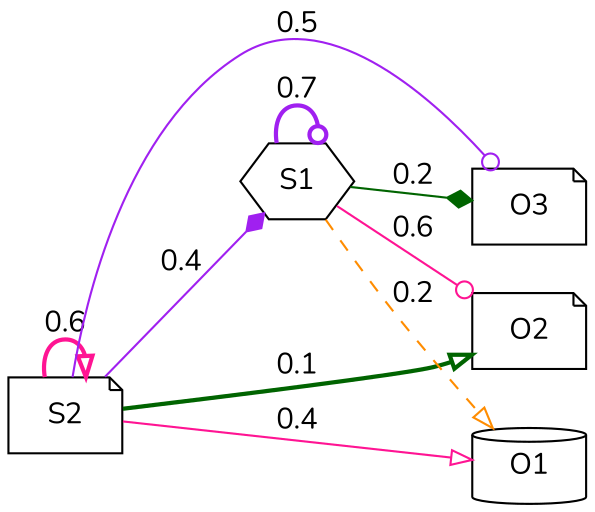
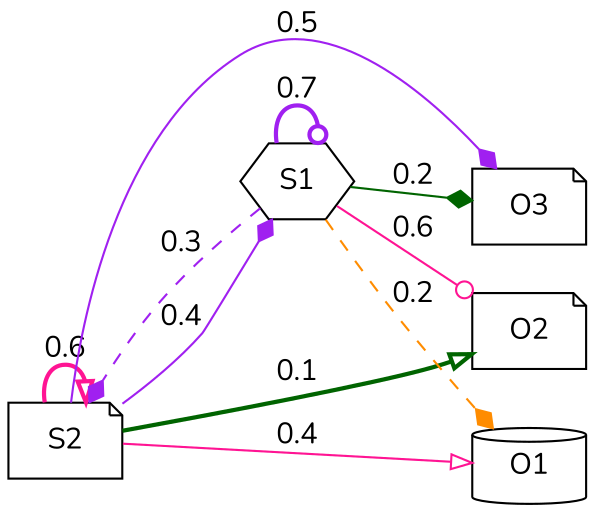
(206, 82) -> (194, 94)
none -> (174, 287)
(399, 318) -> (398, 317)
